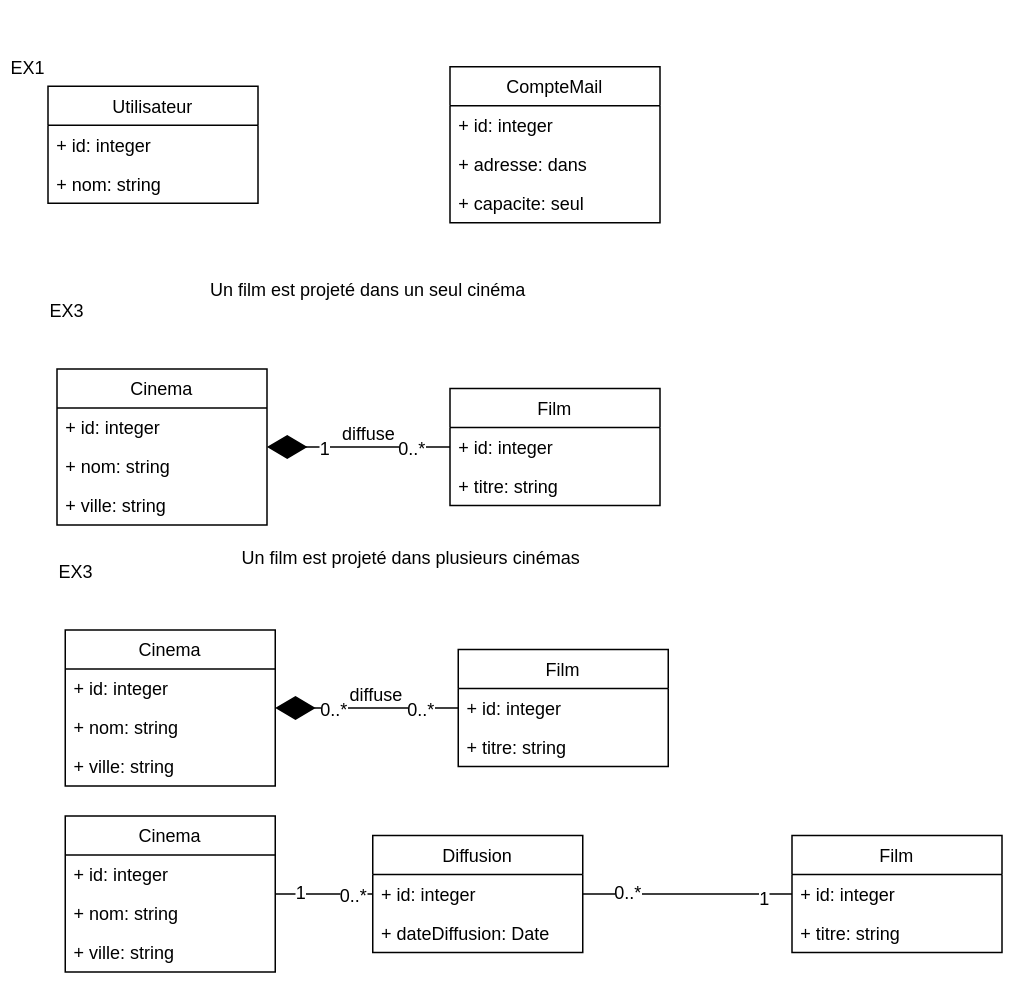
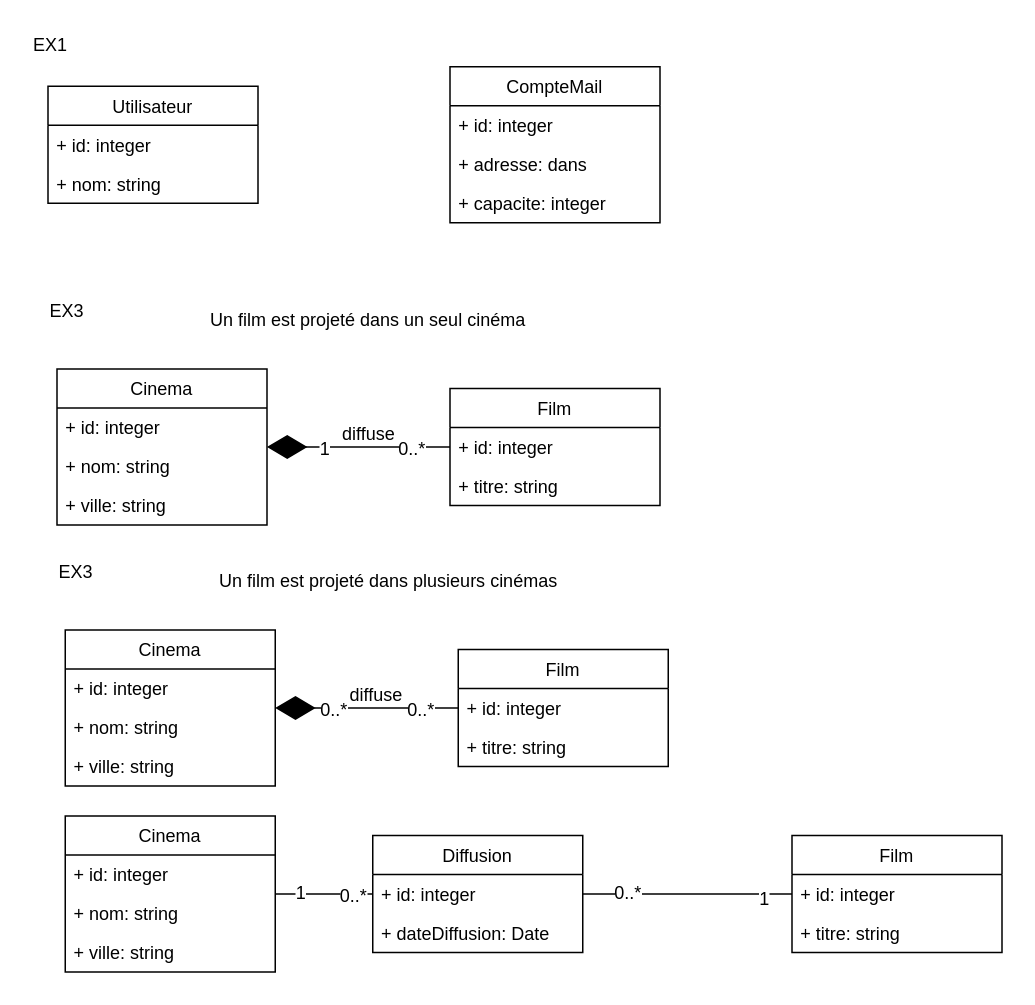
(33, 63) -> (56, 41)
(527, 204) -> (542, 204)
(373, 285) -> (373, 315)
(416, 554) -> (393, 576)
